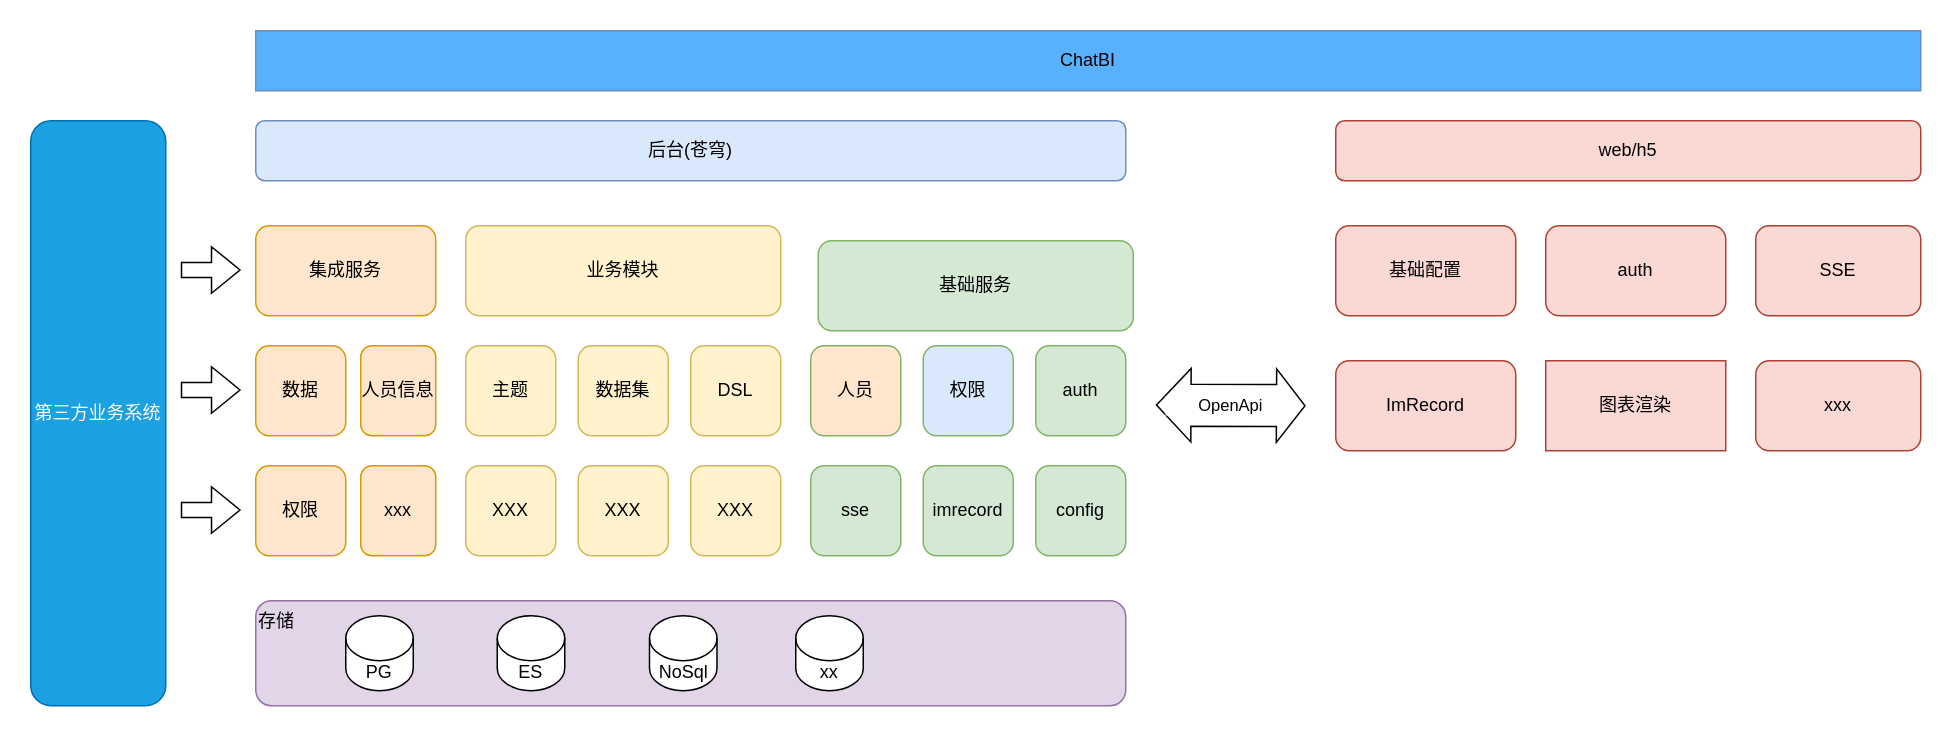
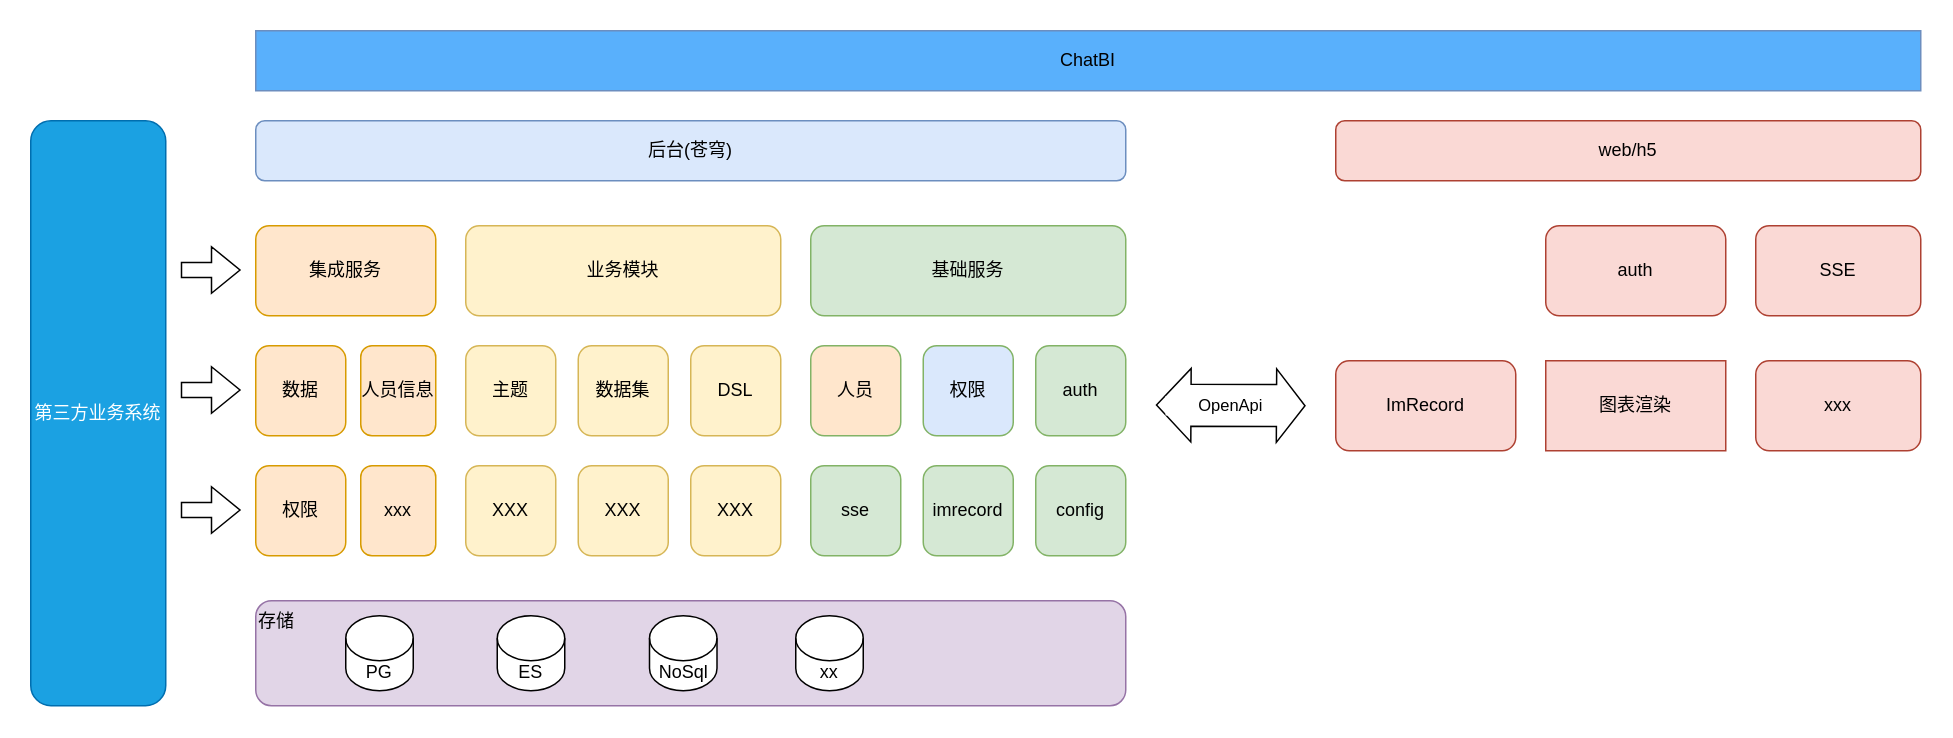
(1426, 271) -> none
(976, 286) -> (968, 271)
